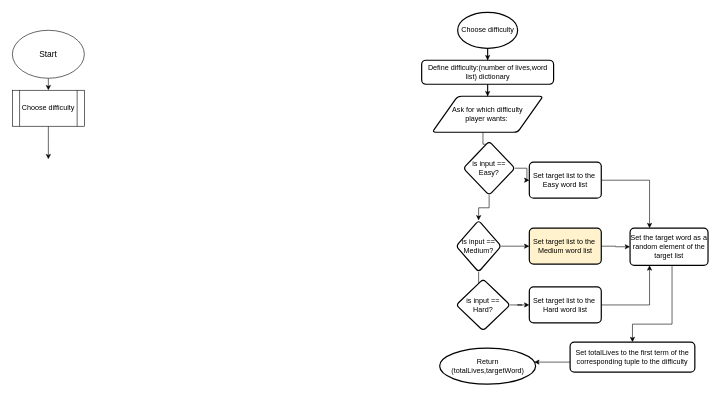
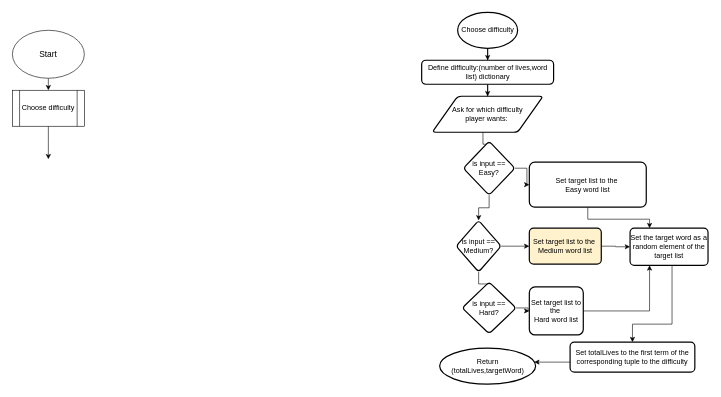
(566, 180) -> (588, 185)
(483, 305) -> (489, 308)
(566, 305) -> (557, 311)
